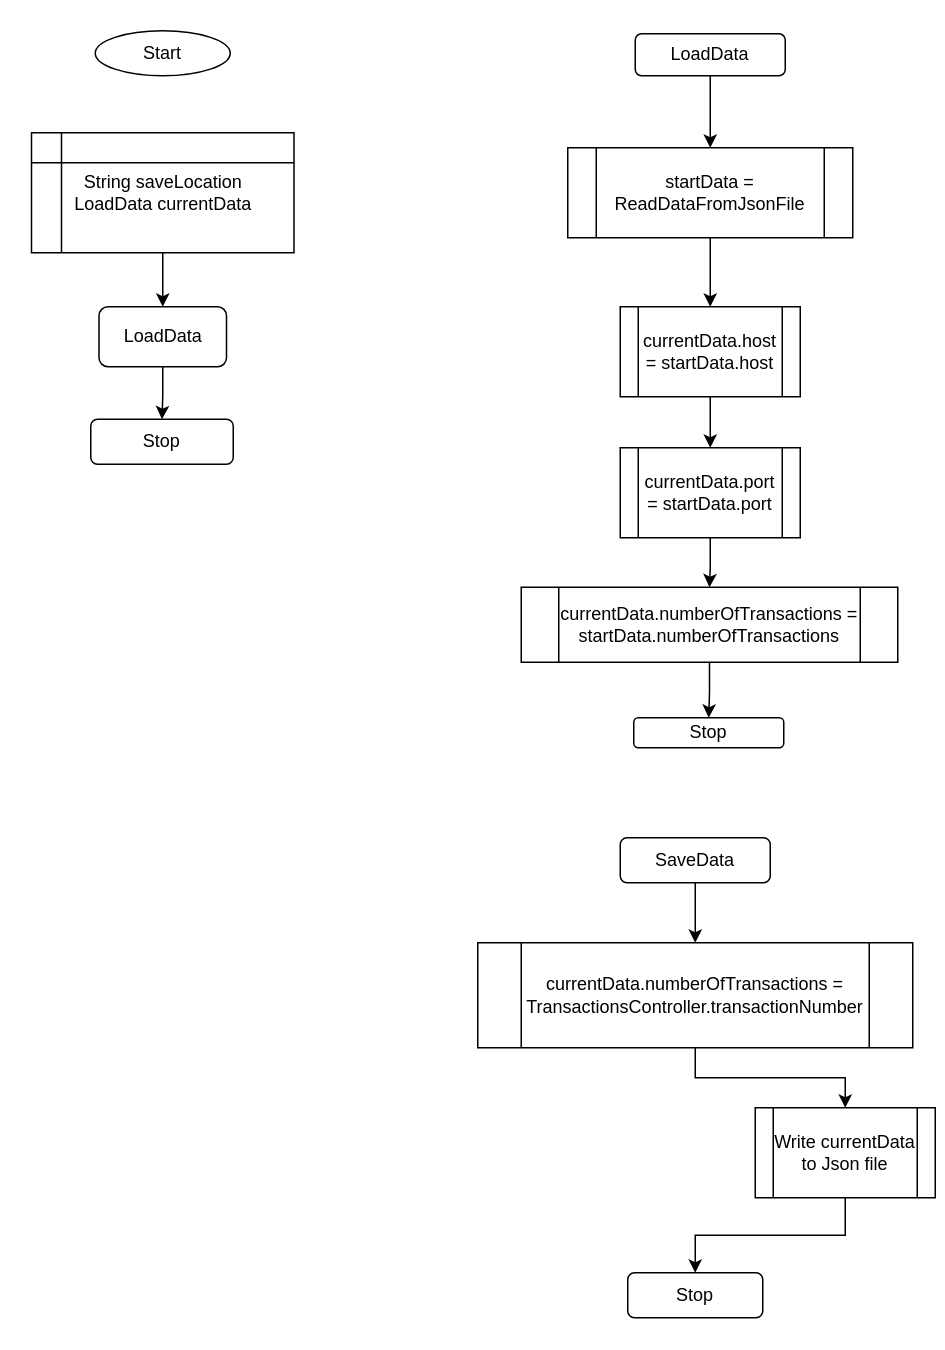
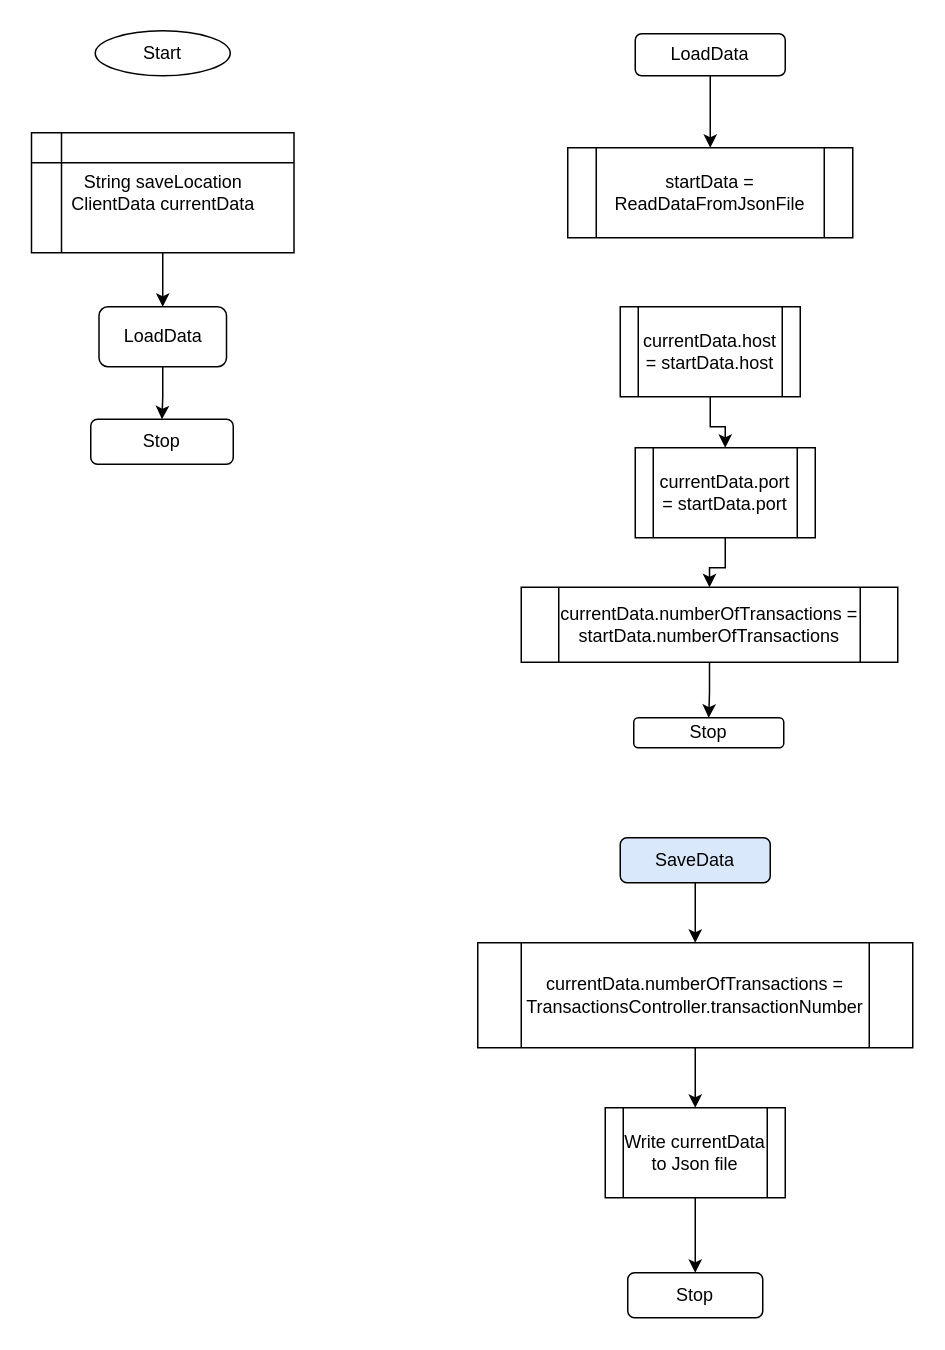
(164, 193) -> (164, 193)
(710, 267) -> none
(710, 493) -> (725, 493)
(695, 860) -> (695, 860)
(845, 1153) -> (695, 1153)
